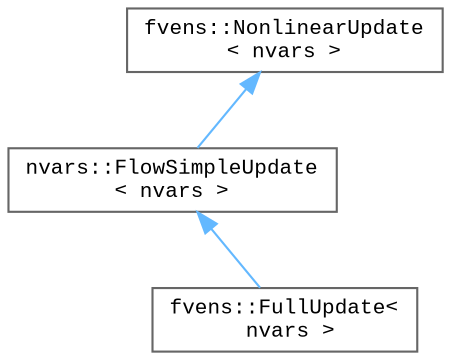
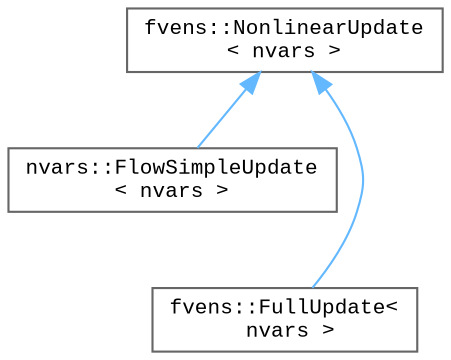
(236, 258) -> (362, 191)
